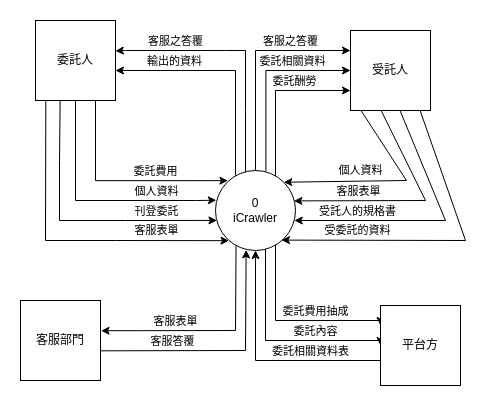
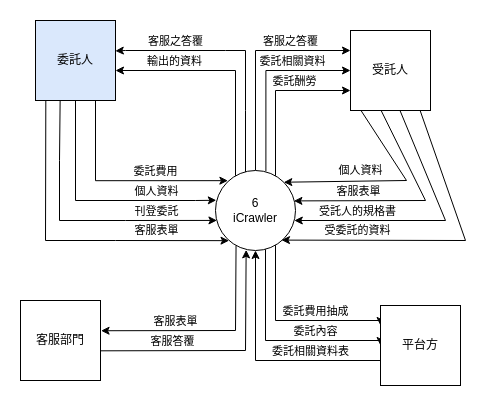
(76, 61) -> (76, 61)
(256, 211) -> (256, 211)
